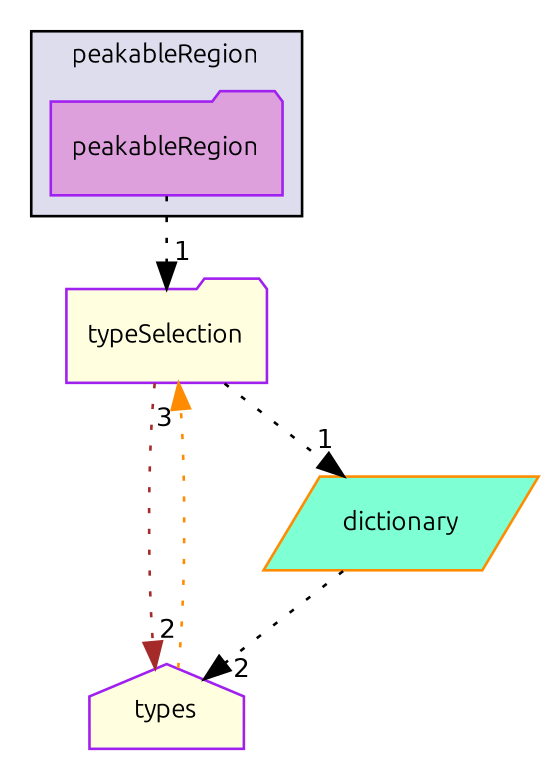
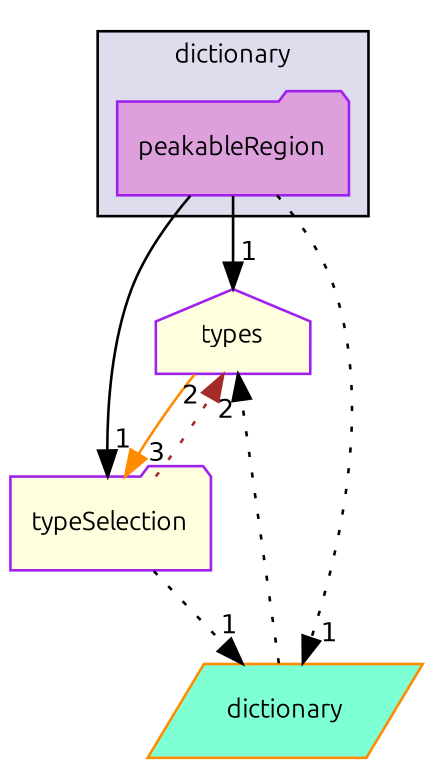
(167, 56) -> (233, 56)
(167, 233) -> (123, 314)
none -> (233, 233)
none -> (351, 409)
(184, 539) -> (165, 413)
